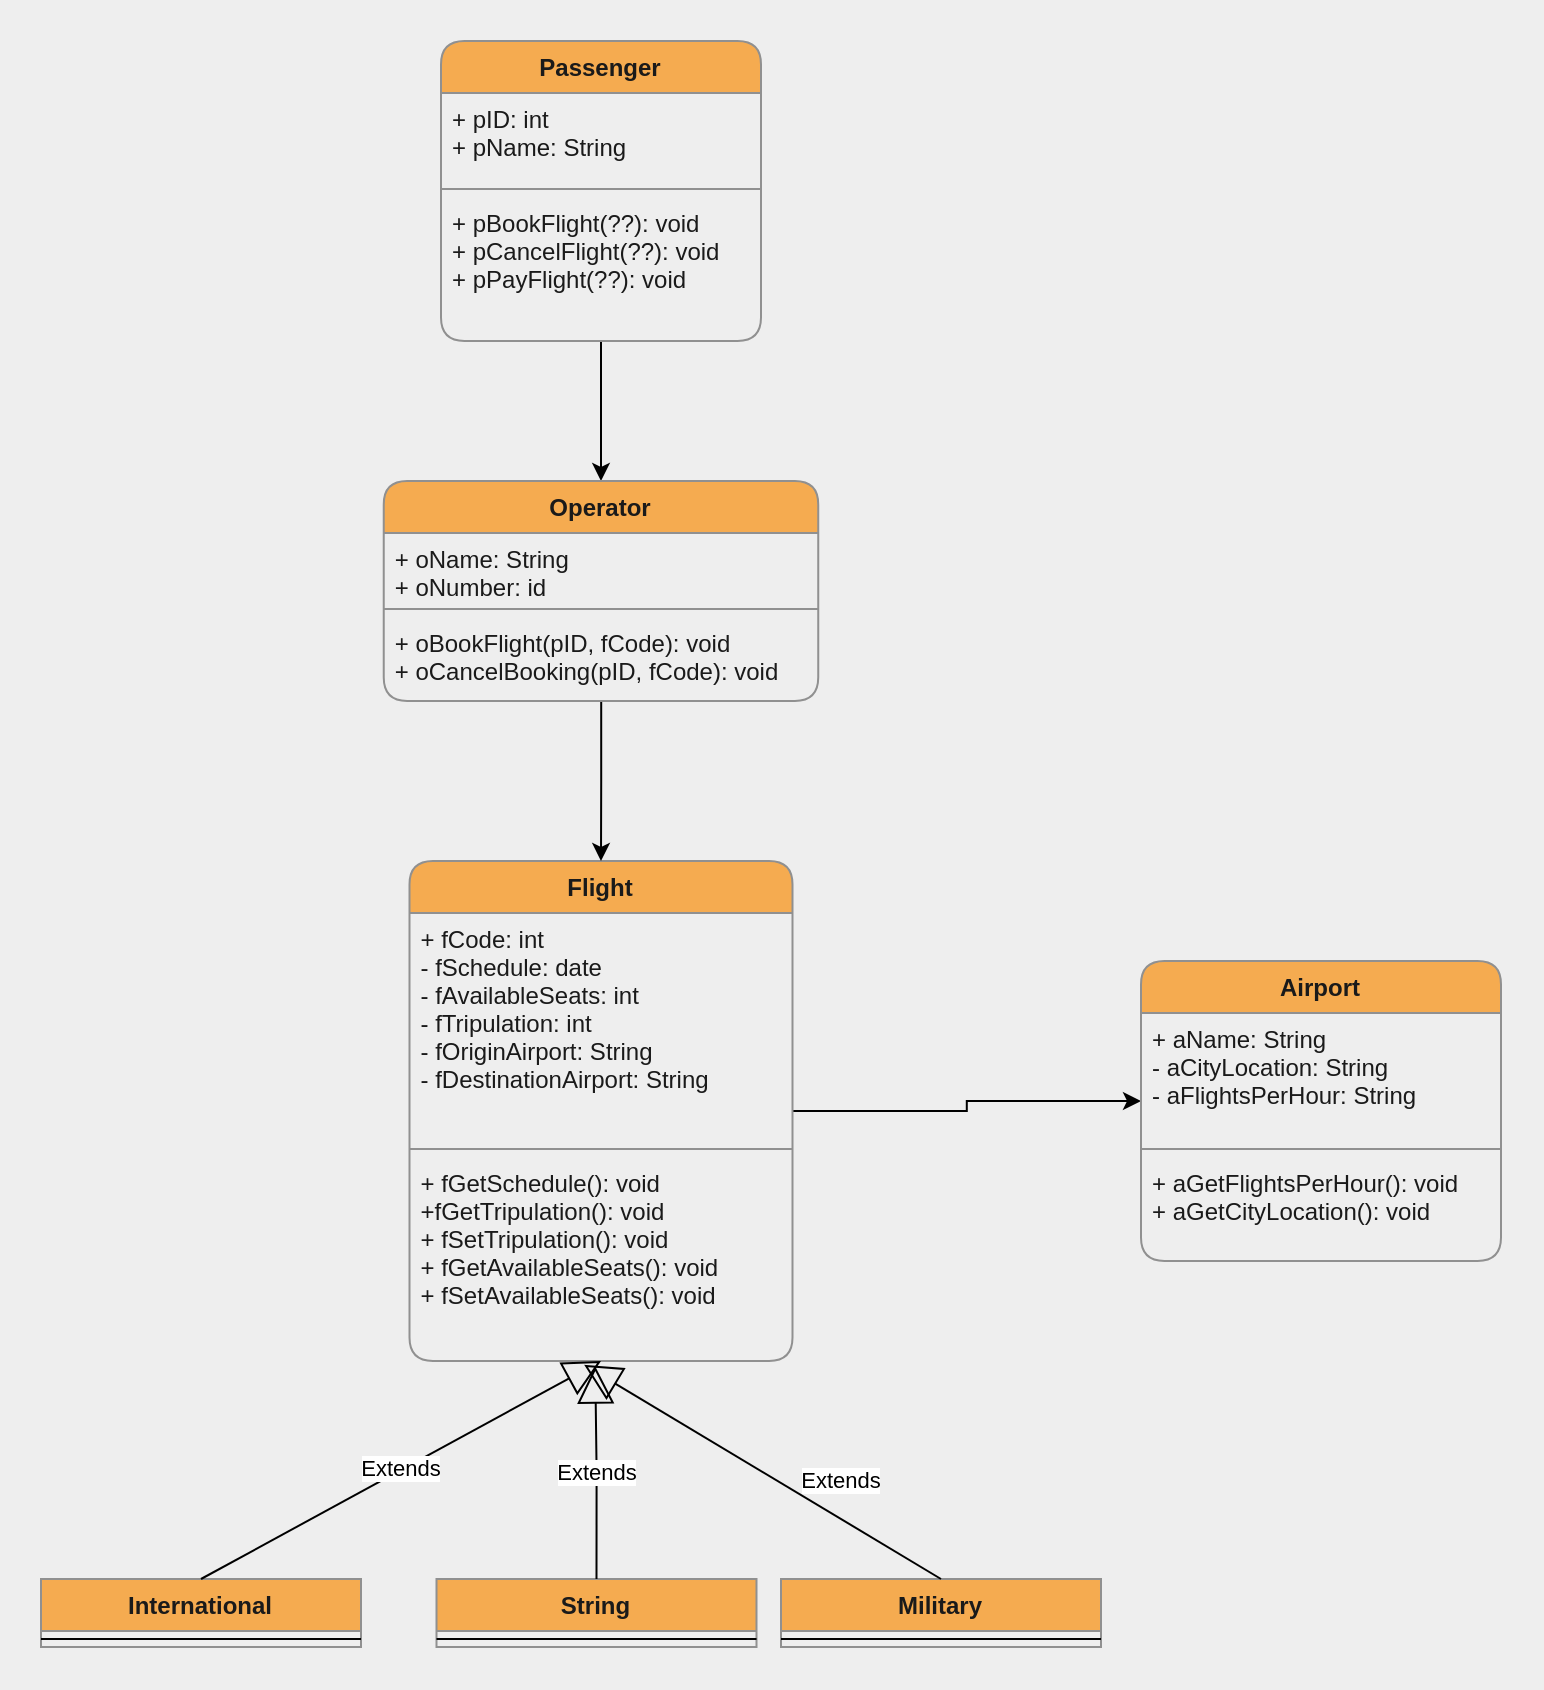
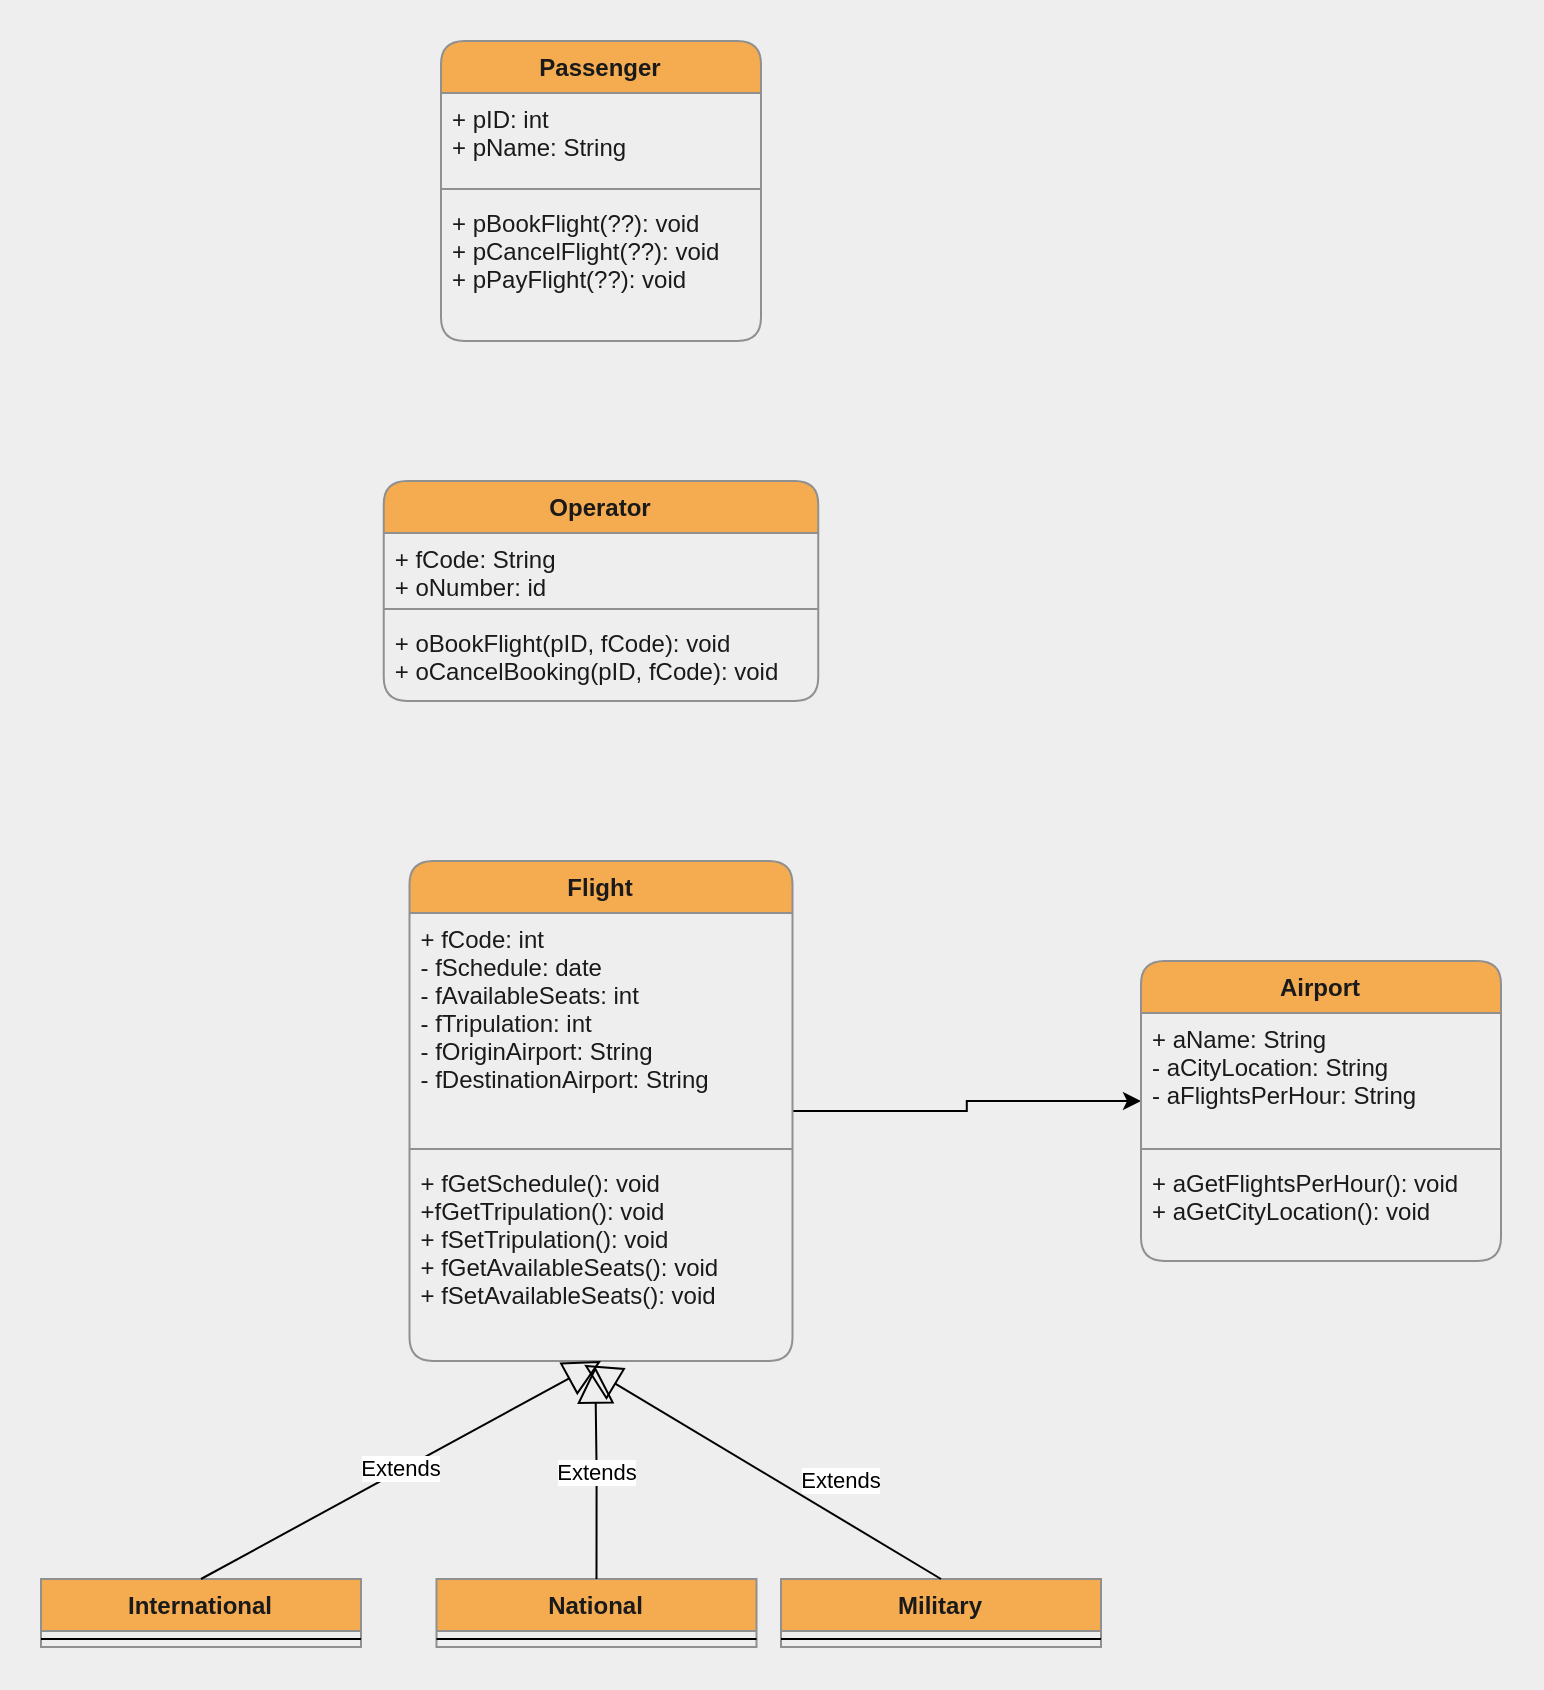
(601, 406) -> none
(483, 560) -> (483, 560)
(601, 776) -> none
(596, 1606) -> (596, 1606)
